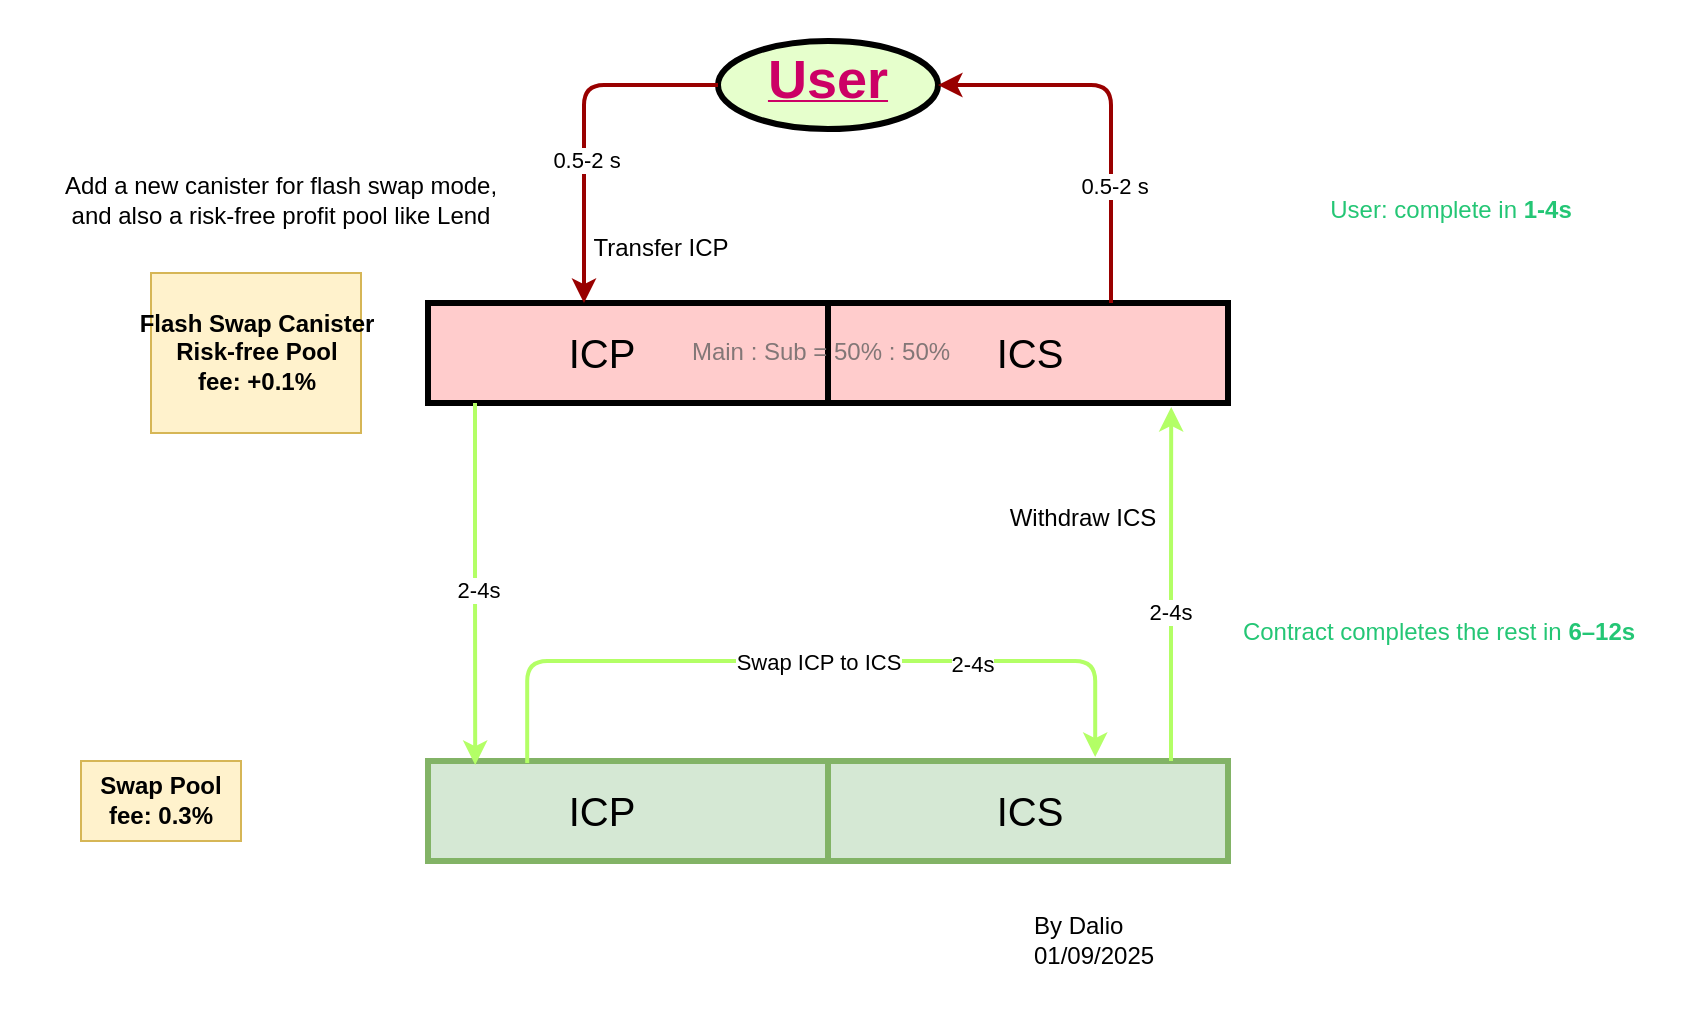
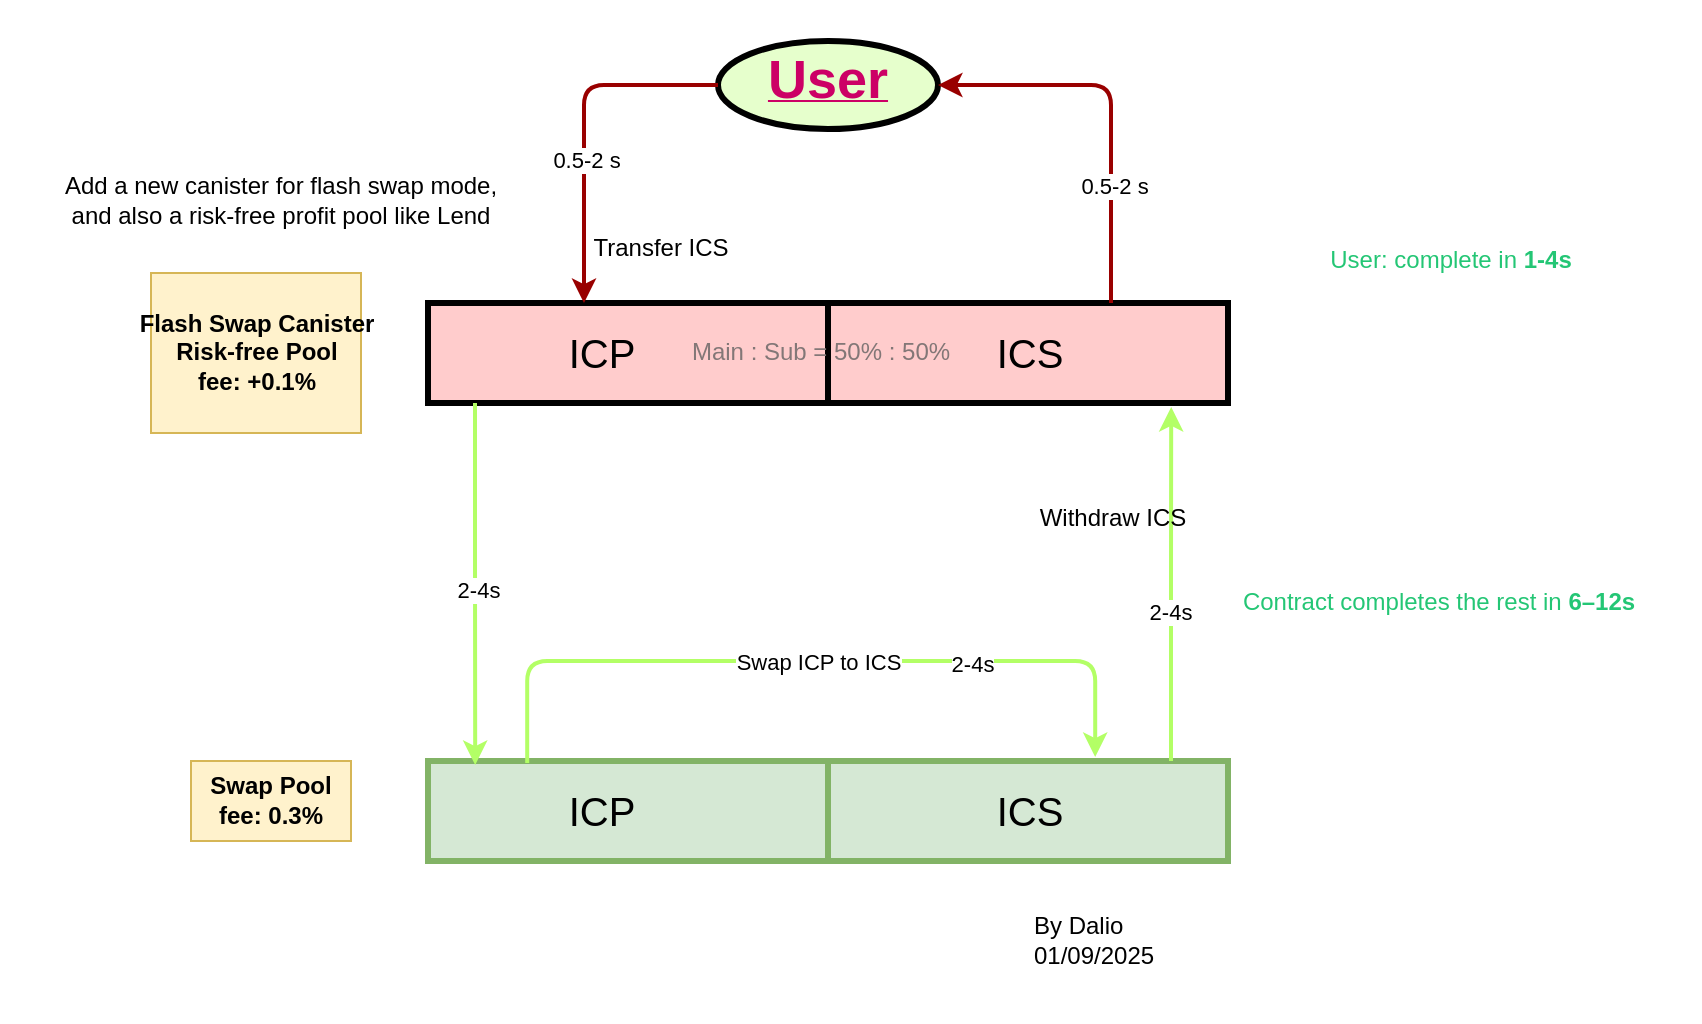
(1451, 211) -> (1451, 261)
(661, 248) -> (661, 248)
(1084, 537) -> (1114, 537)
(1438, 633) -> (1438, 603)
(161, 801) -> (271, 801)
